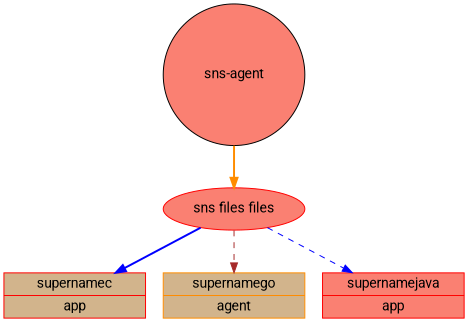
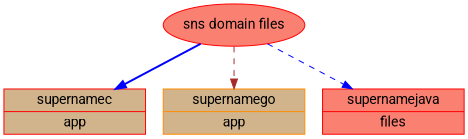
(234, 75) -> none
(234, 209) -> (234, 25)
(234, 306) -> (234, 122)
(393, 306) -> (393, 122)
